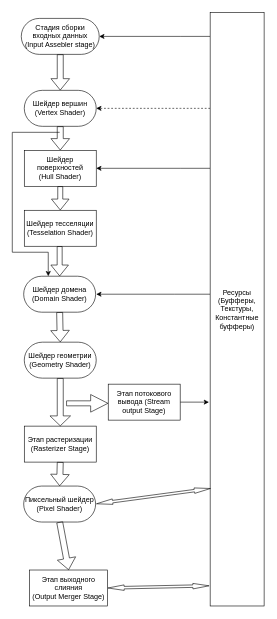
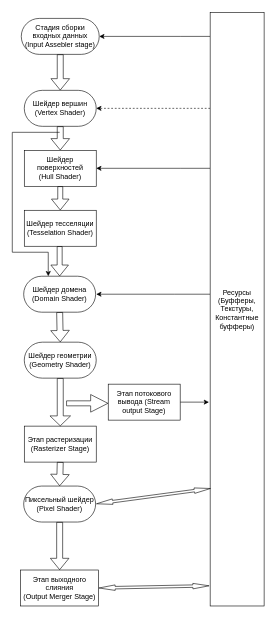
(69, 588) -> (60, 588)
